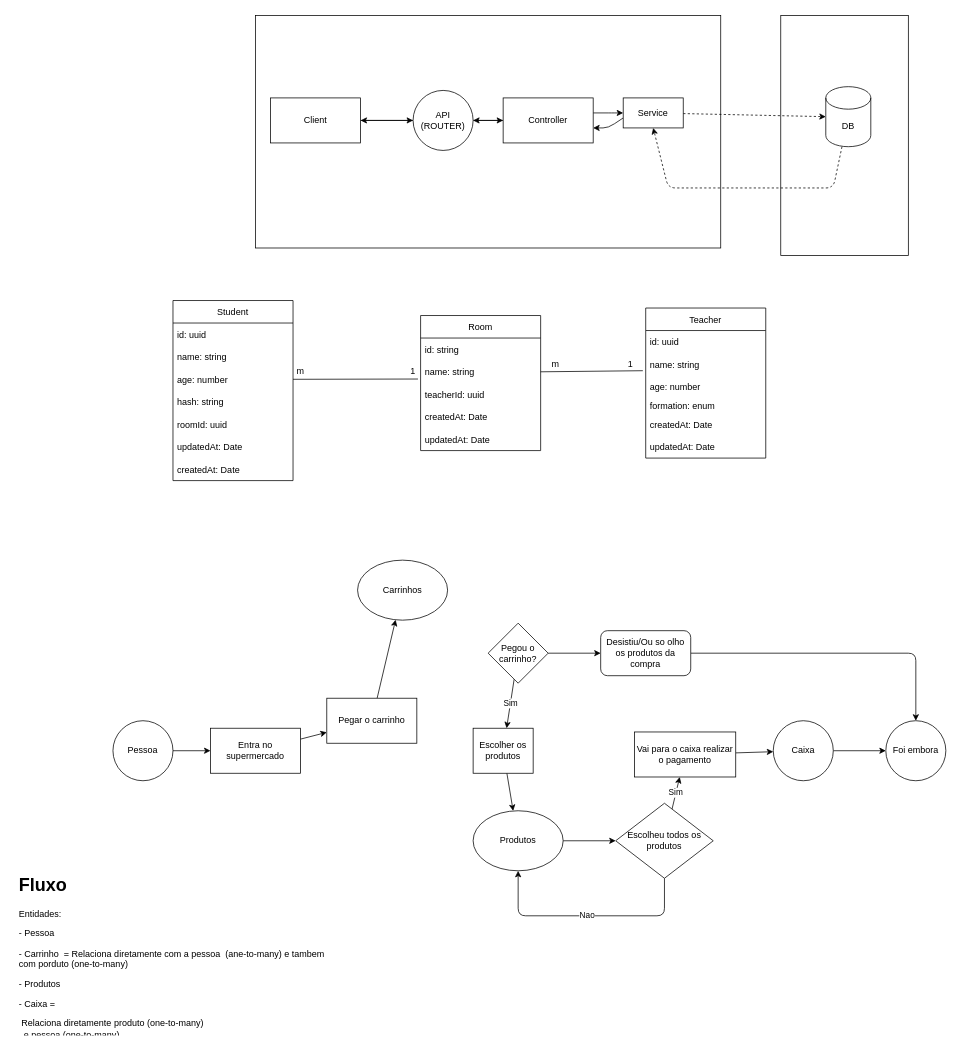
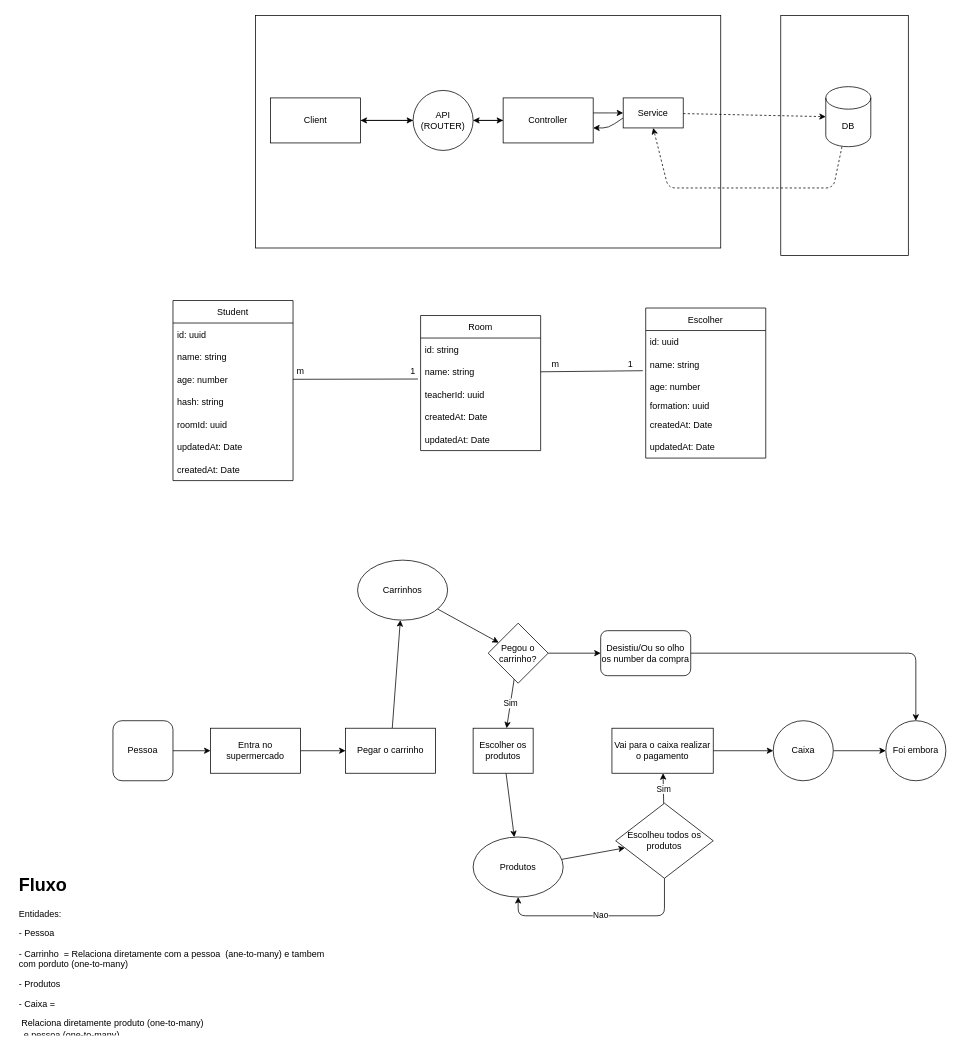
(705, 320) -> (705, 320)
(684, 406) -> (683, 406)
none -> (466, 624)
(645, 653) -> (645, 653)
(372, 720) -> (390, 750)
(143, 750) -> (143, 750)
(685, 754) -> (662, 750)
(518, 840) -> (518, 867)
